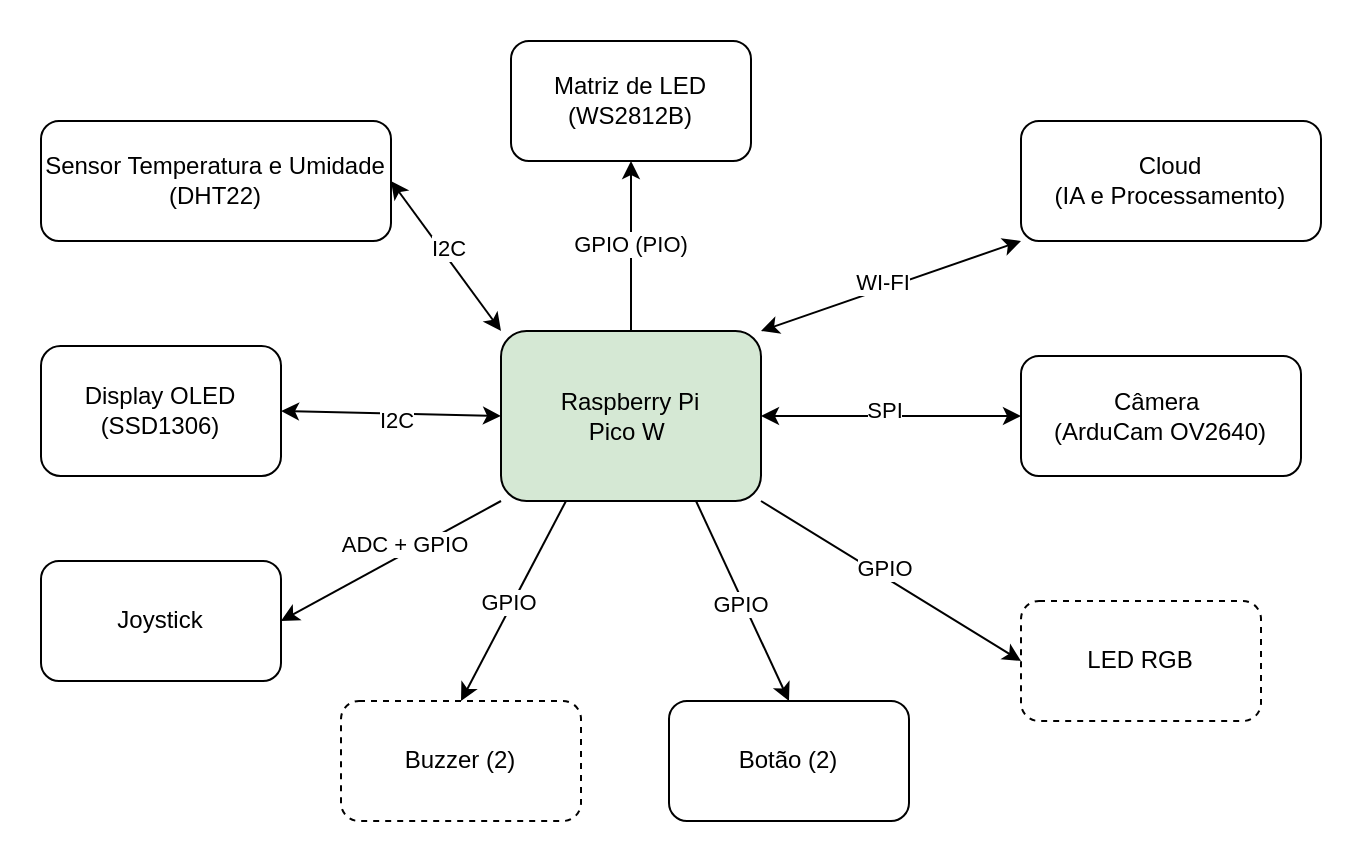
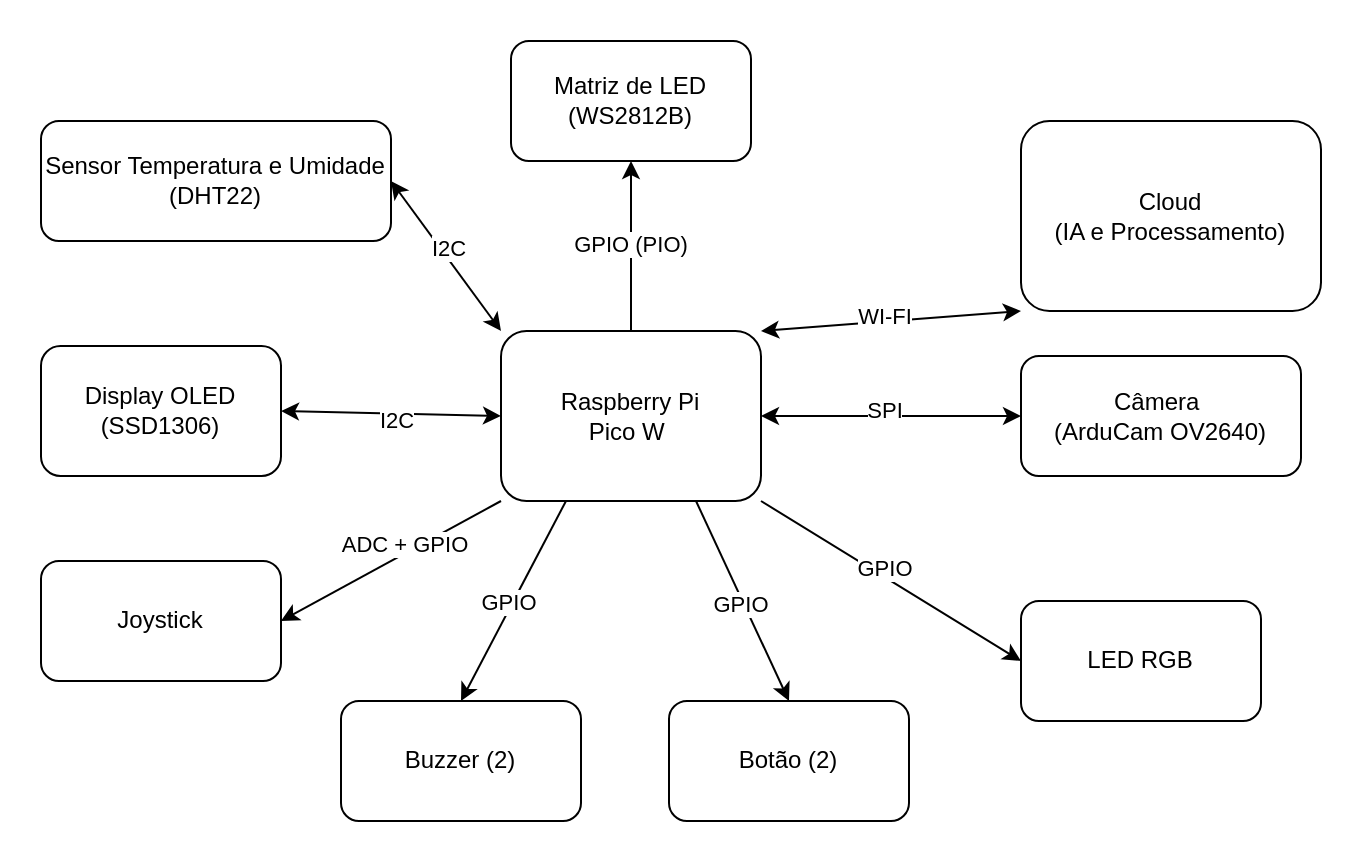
(1171, 181) -> (1171, 216)
(631, 416) -> (631, 416)
(1141, 661) -> (1141, 661)
(461, 761) -> (461, 761)
